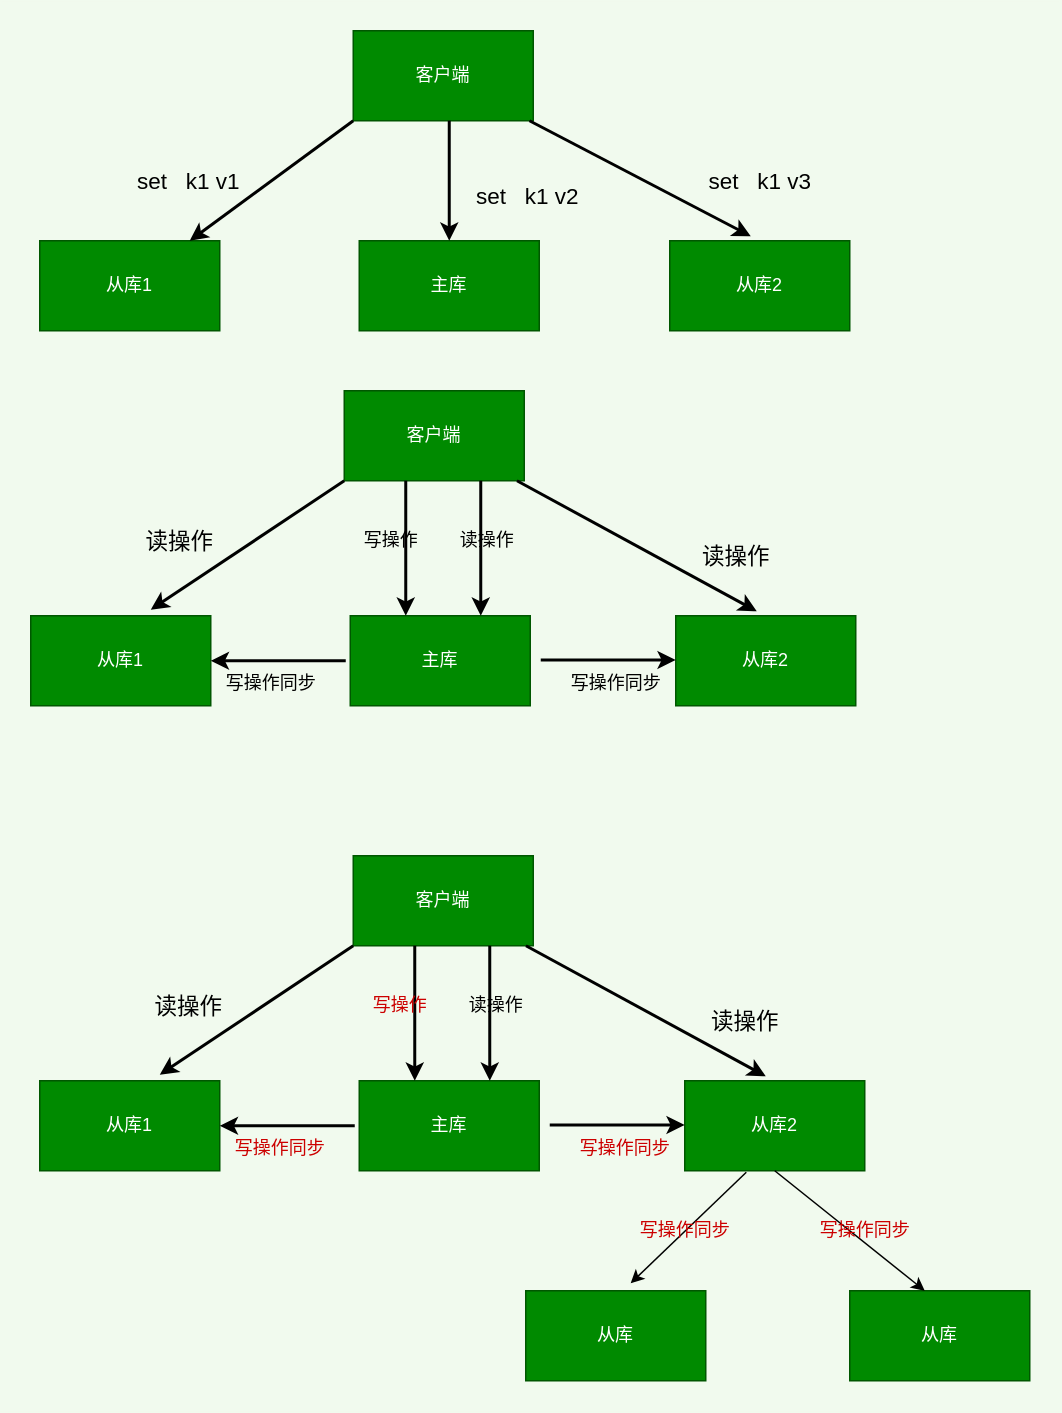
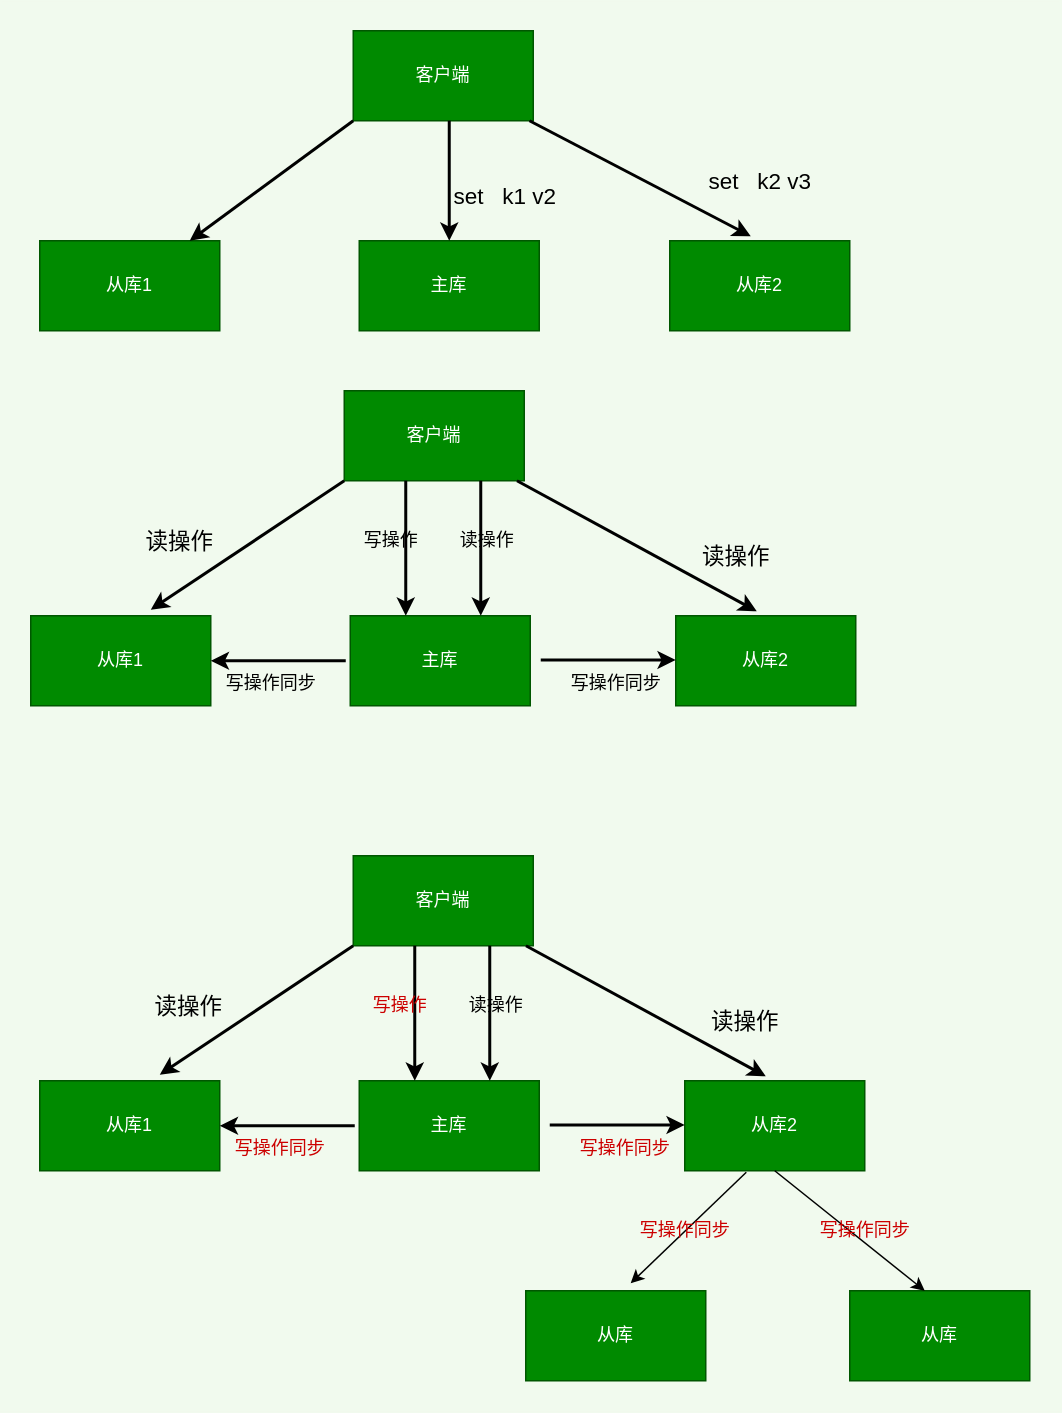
(188, 181) -> none
(761, 181) -> (761, 181)
(527, 196) -> (505, 196)
